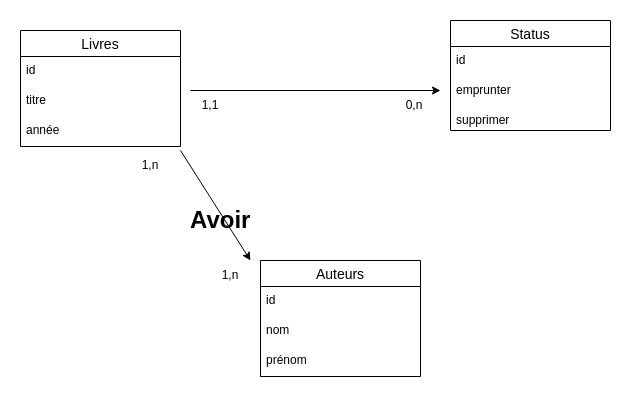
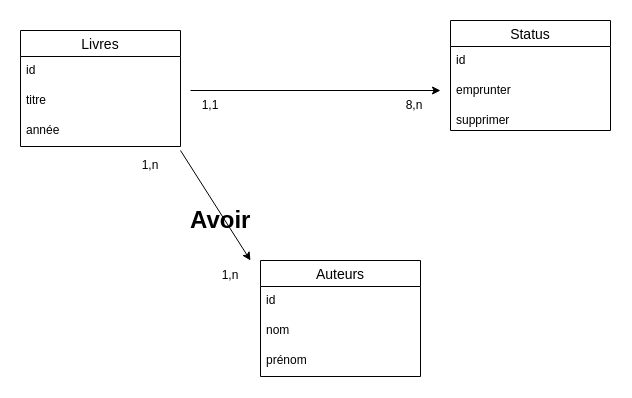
(415, 106) -> (415, 106)
